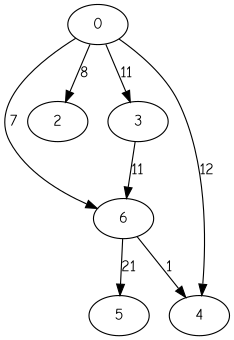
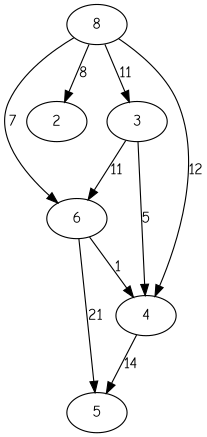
(98, 25) -> (97, 25)
none -> (141, 213)
none -> (124, 359)
